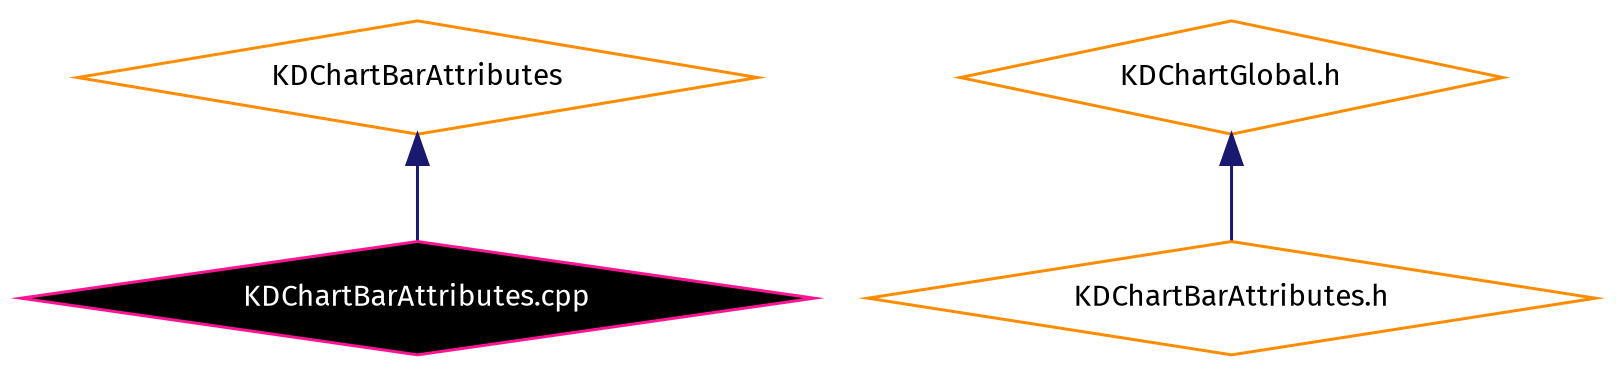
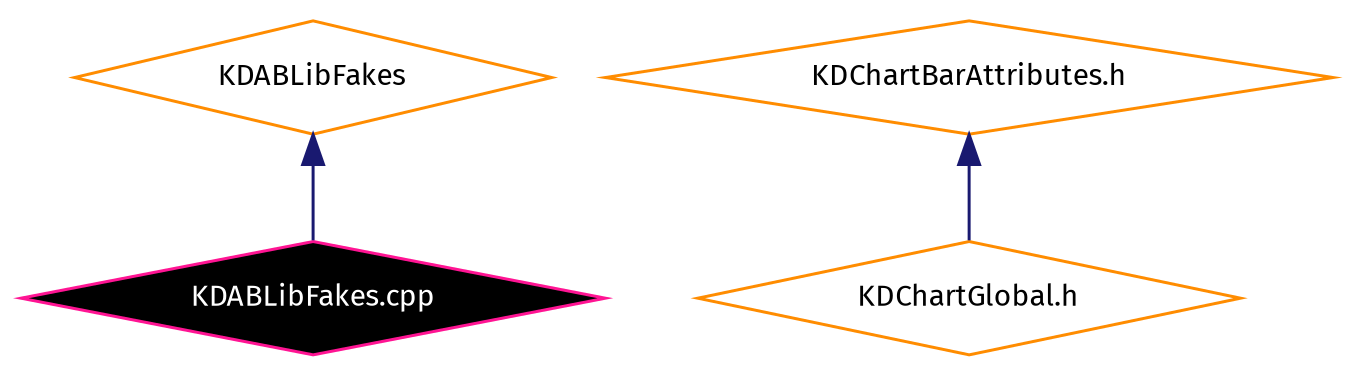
(417, 78) -> (313, 78)
(1232, 203) -> (969, 203)
(417, 298) -> (313, 298)
